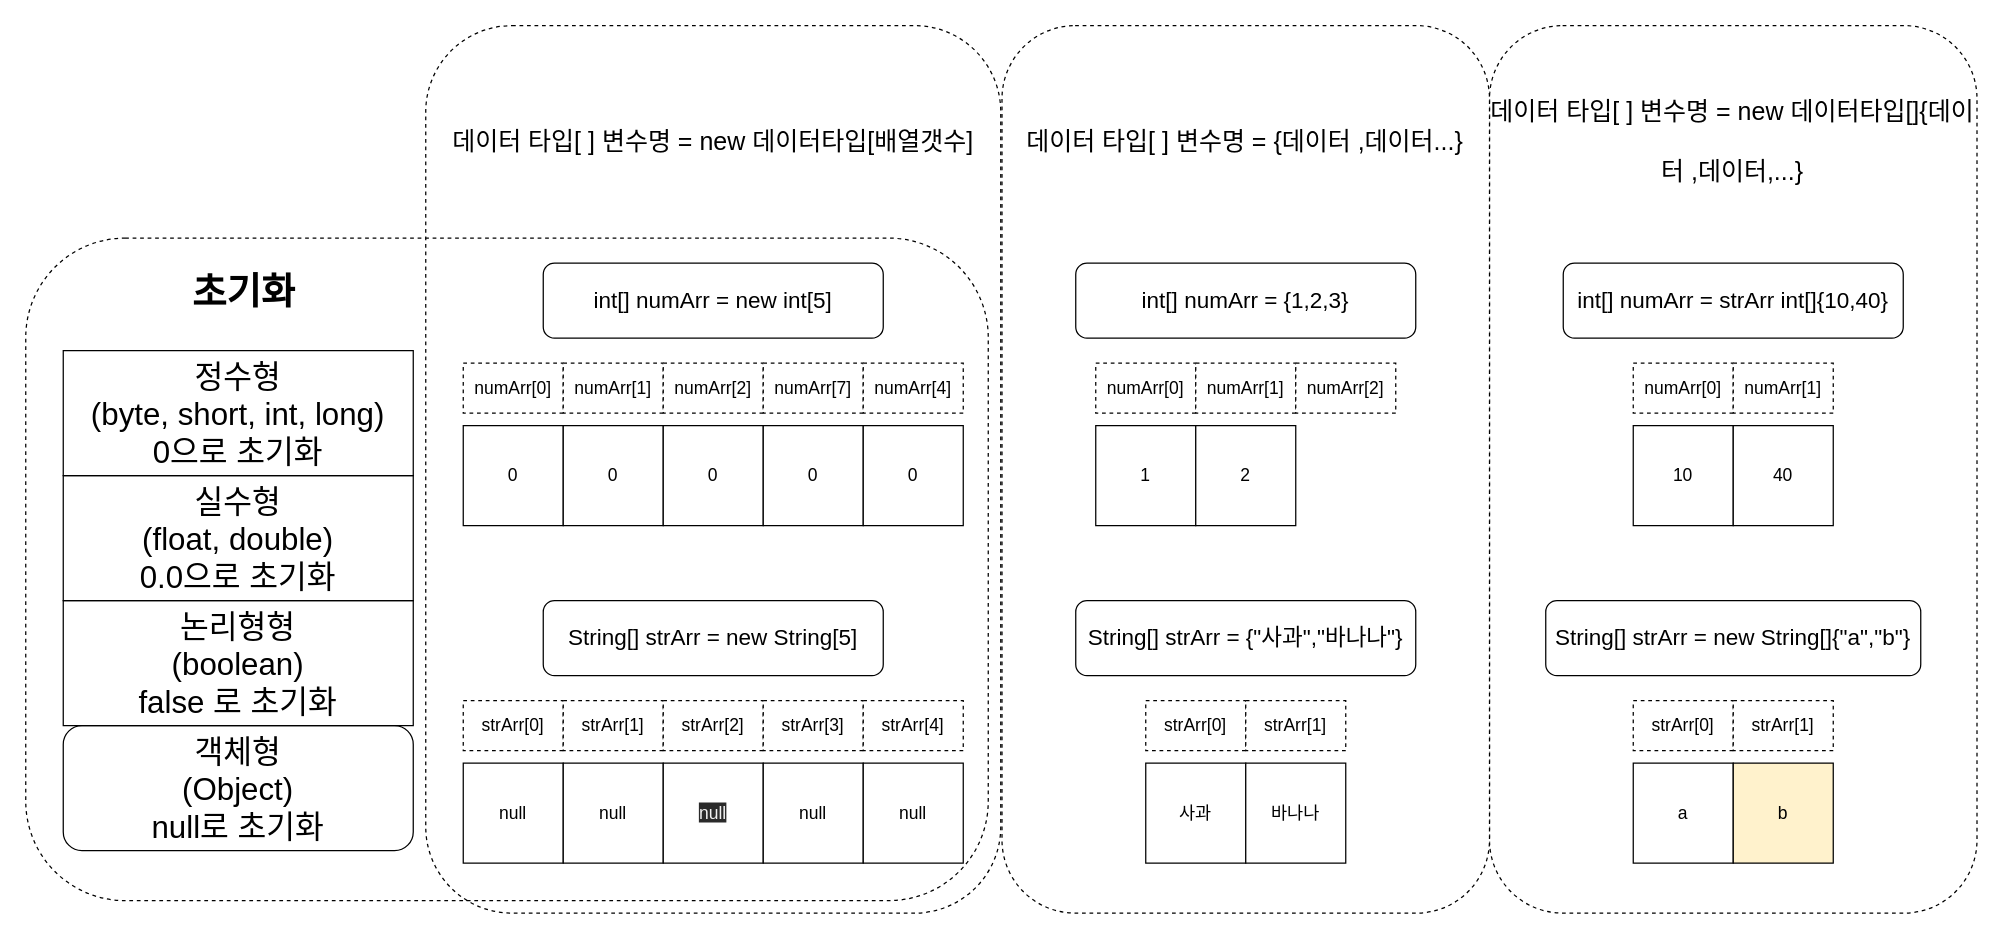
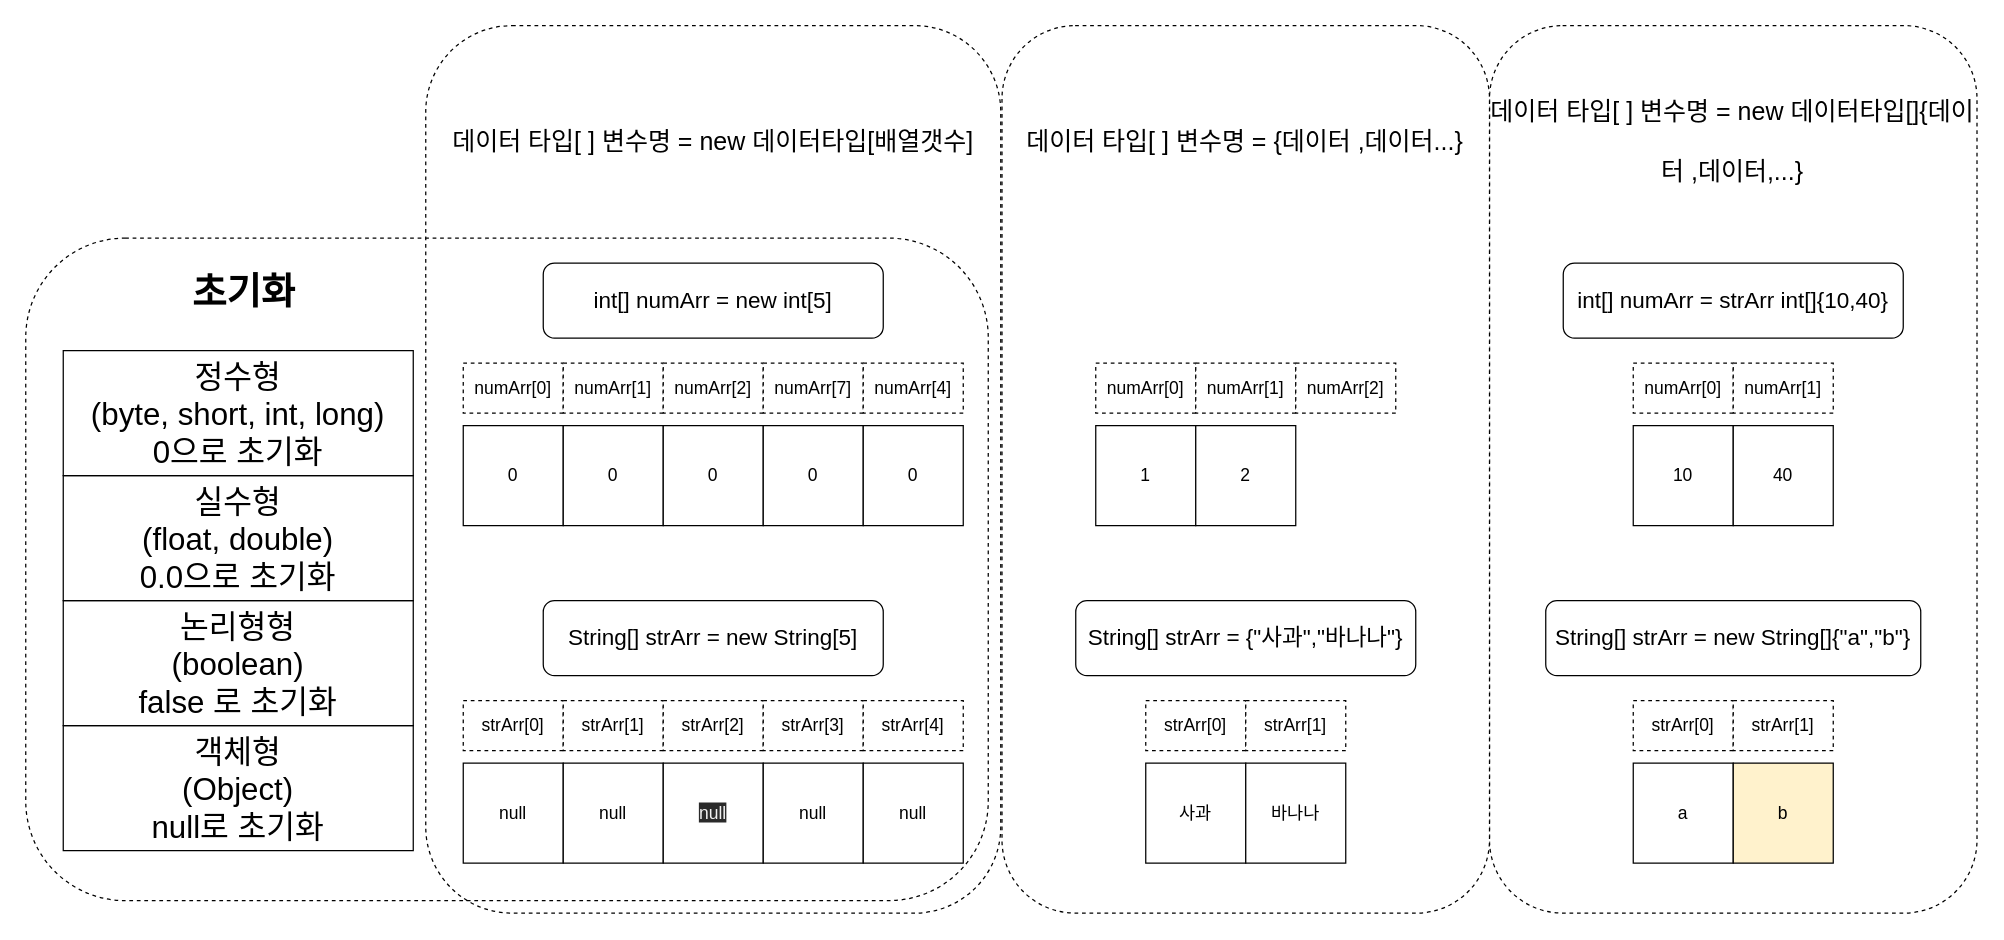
(1246, 301) -> none
(238, 788) -> (238, 788)
